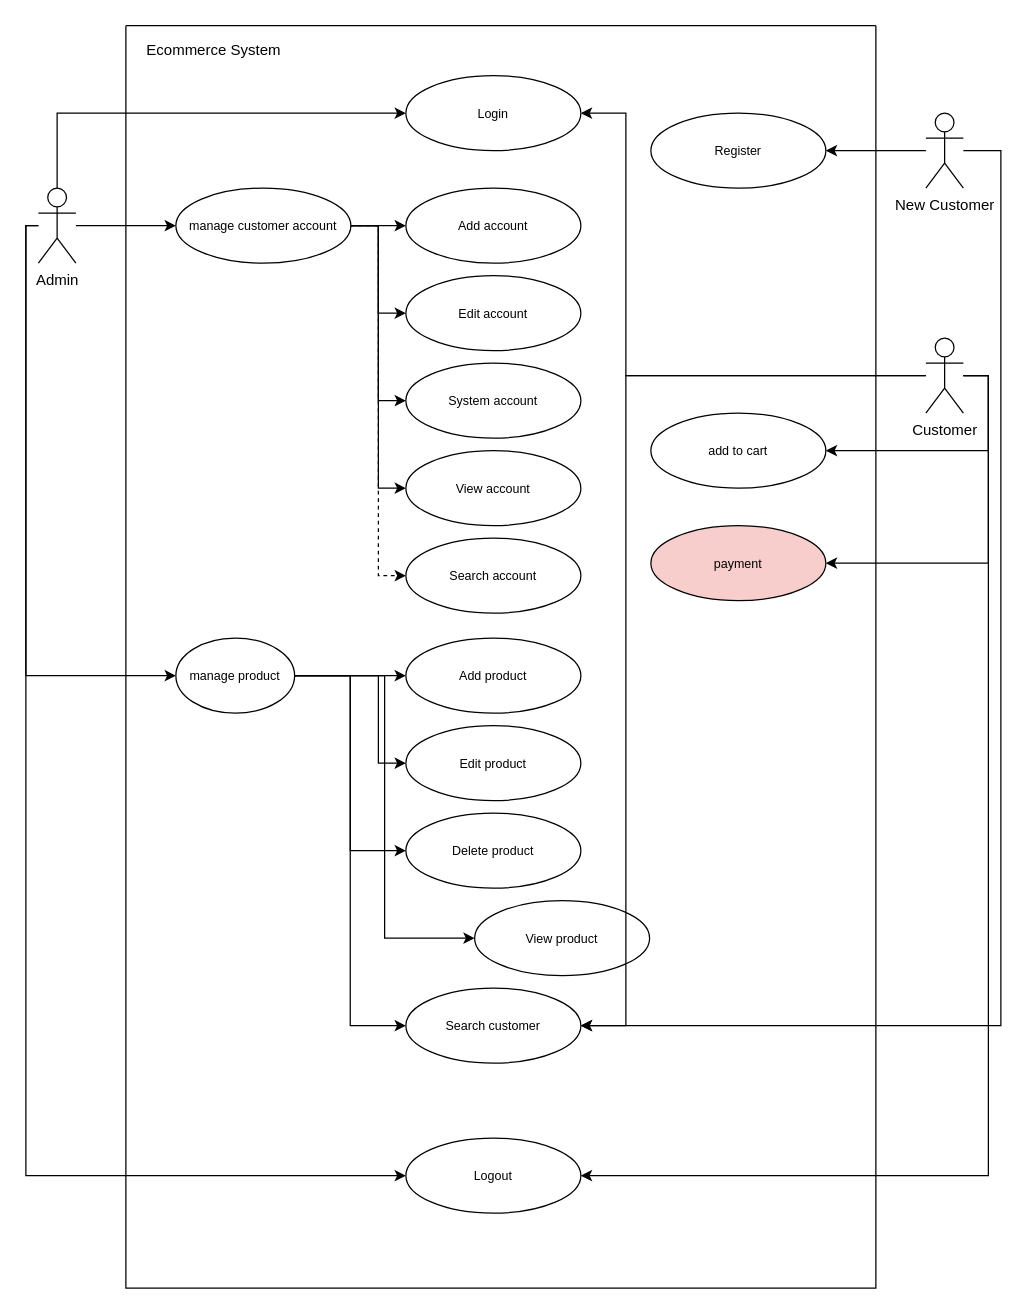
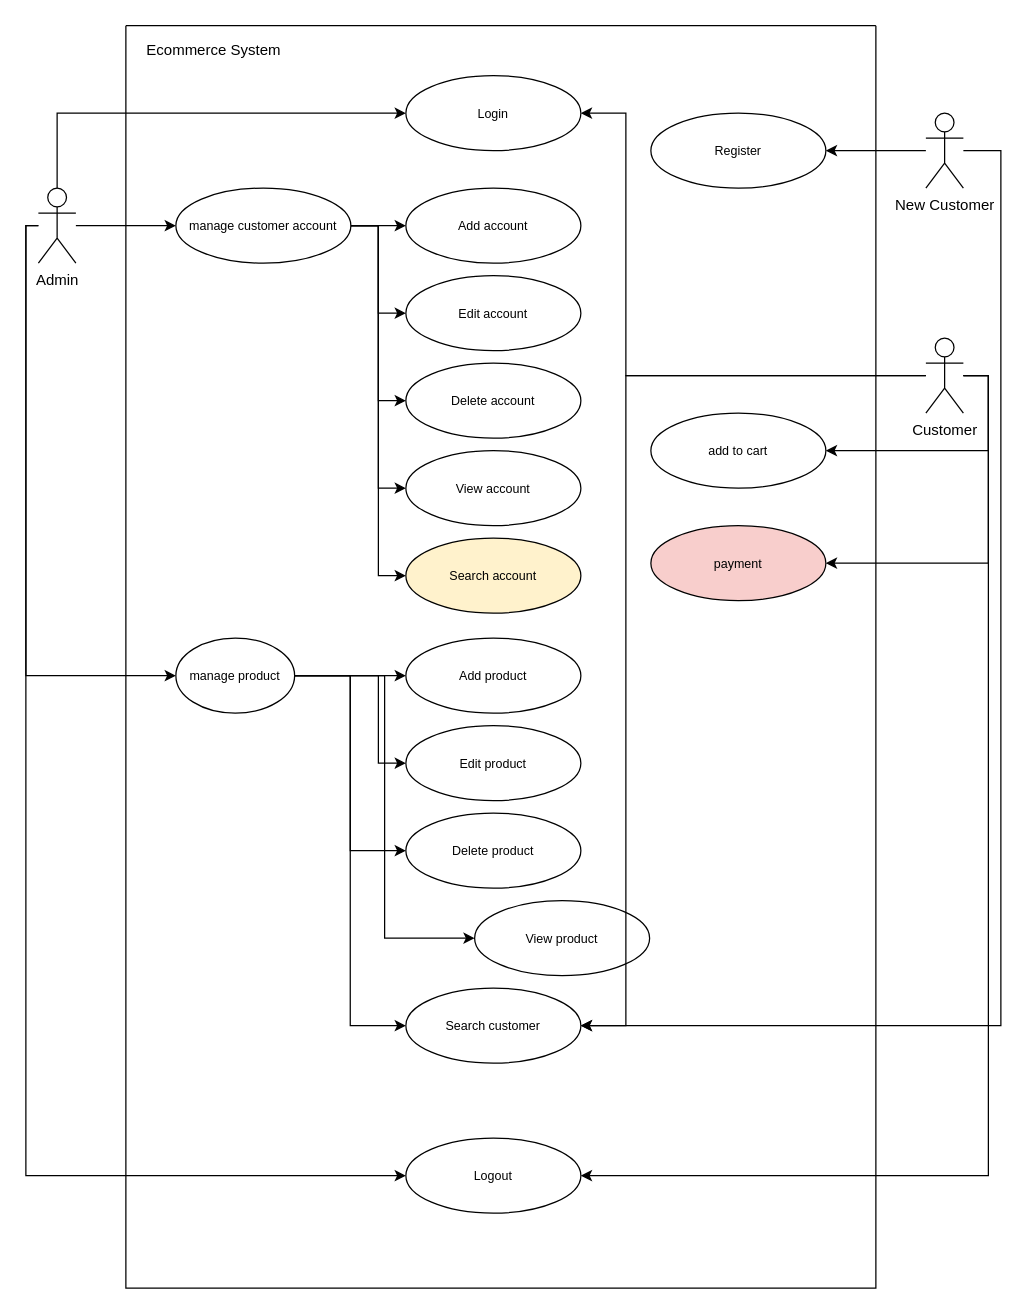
(493, 401) -> (493, 401)
(378, 543) -> (378, 543)
(493, 576) -> (493, 576)
